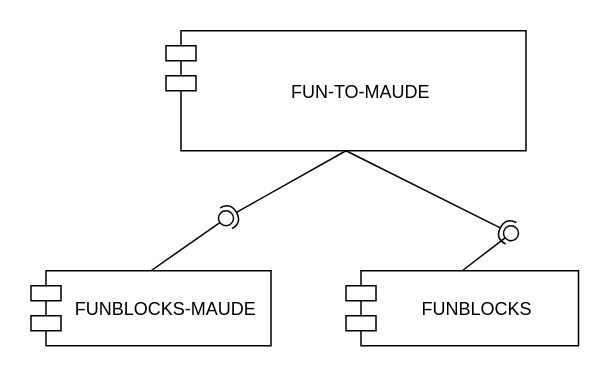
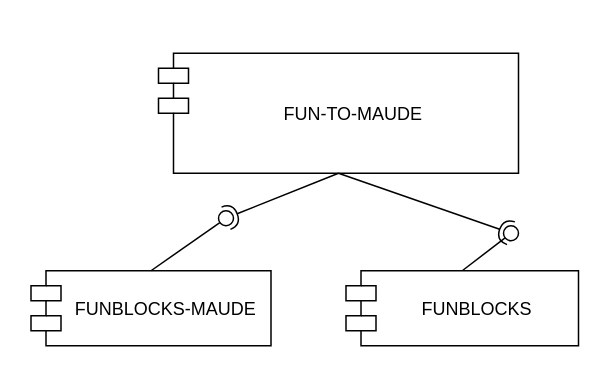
(346, 91) -> (338, 113)
